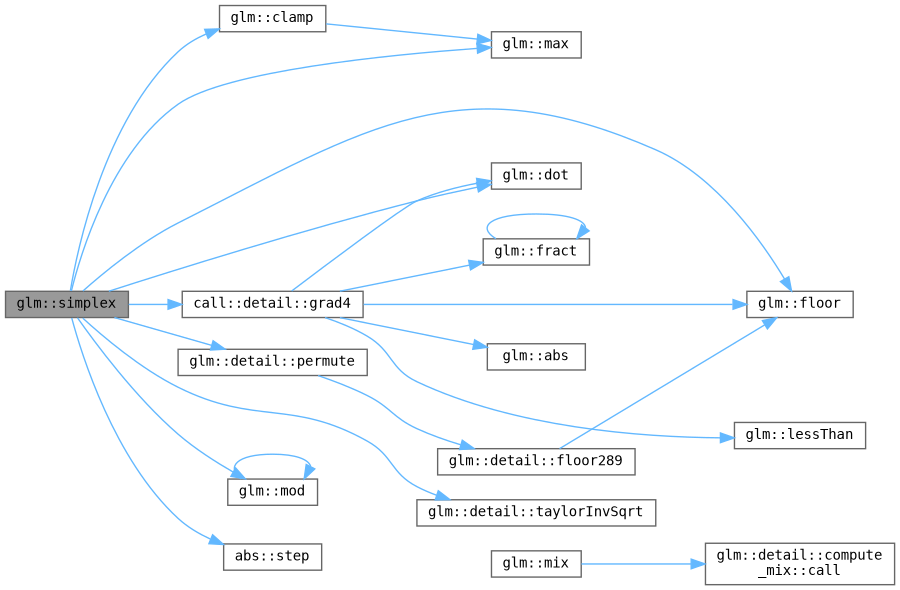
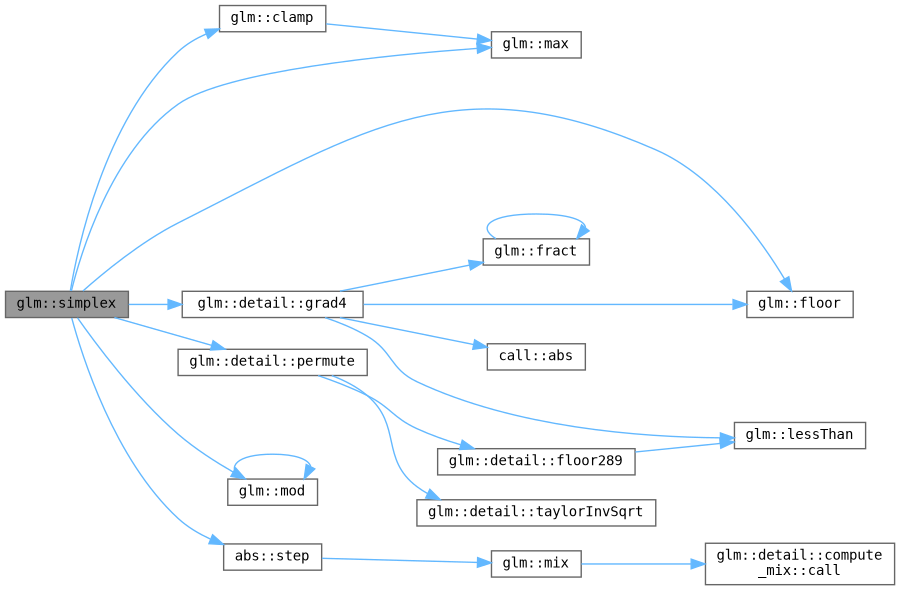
(536, 176) -> none
(273, 304) -> (273, 304)
(536, 357) -> (536, 357)
(662, 387) -> (678, 448)
(259, 411) -> (388, 428)
none -> (400, 560)
